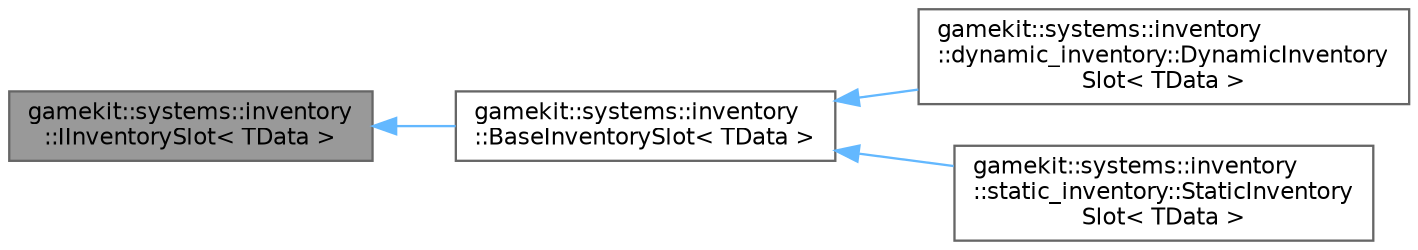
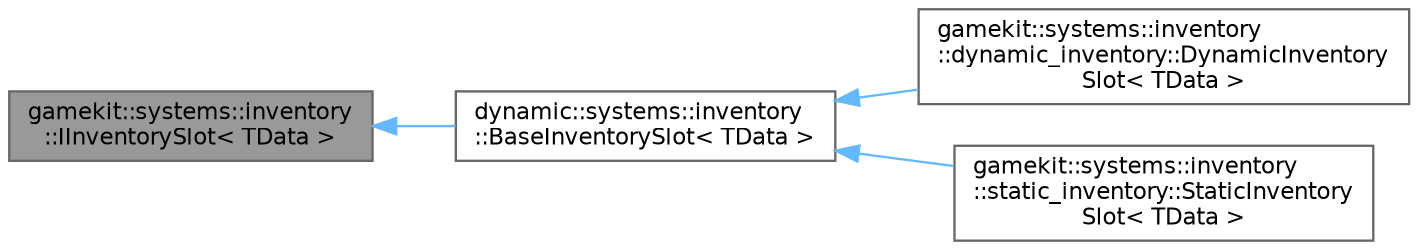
(646, 126) -> (646, 126)
